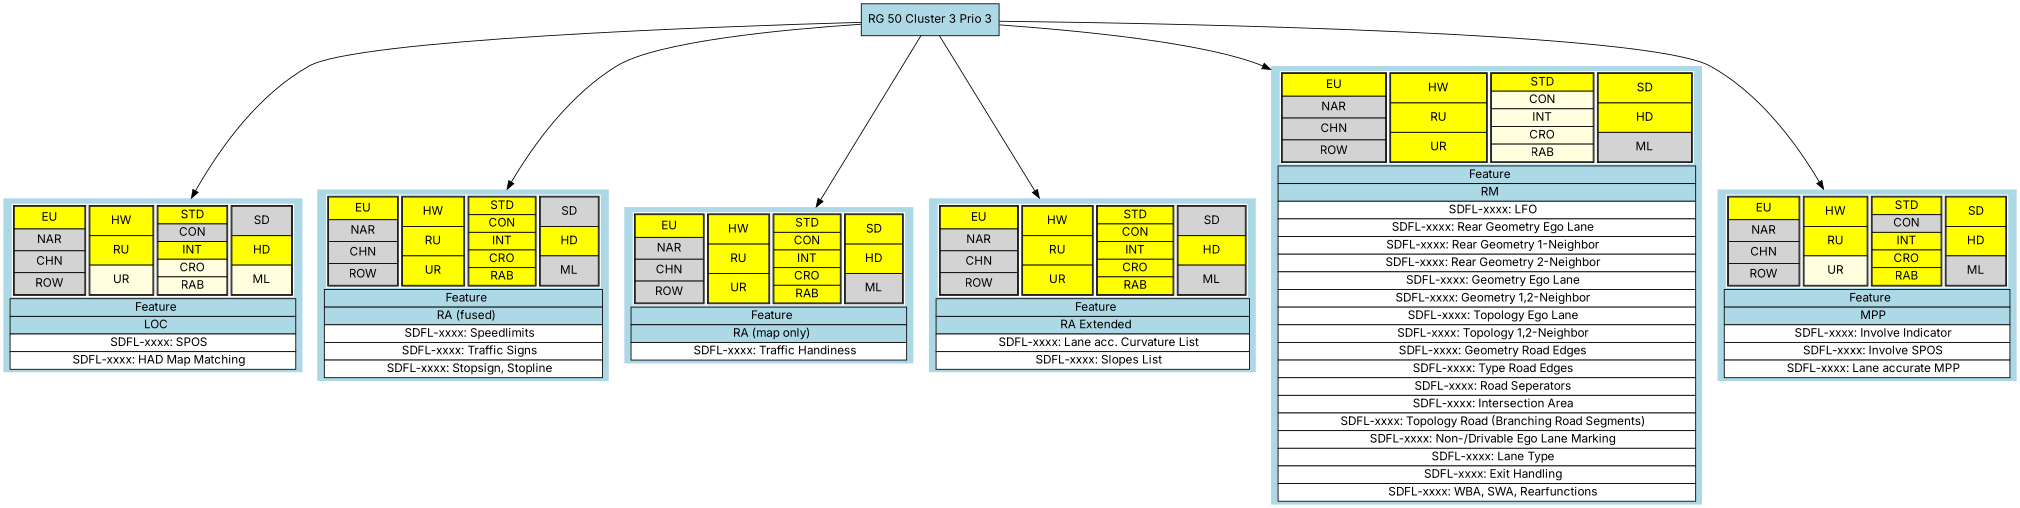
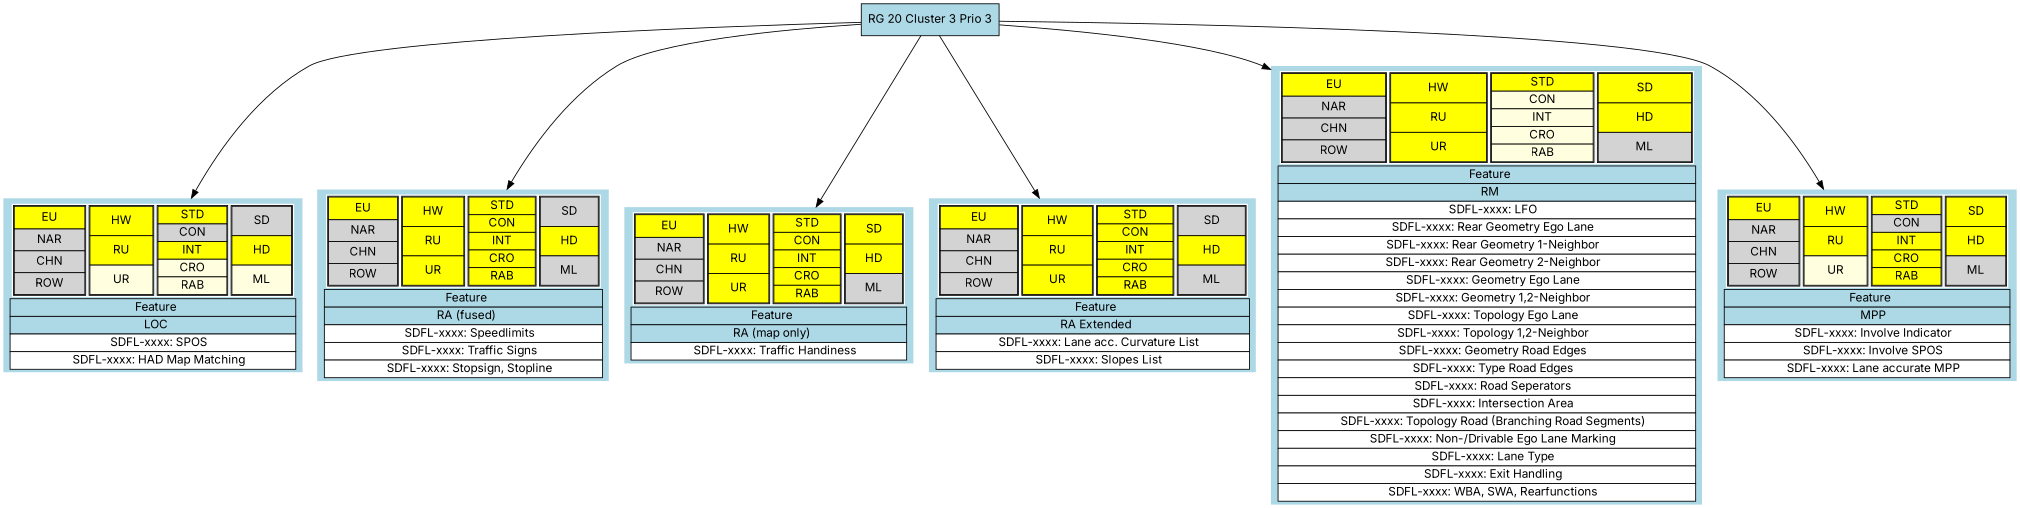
(930, 20) -> (930, 20)
